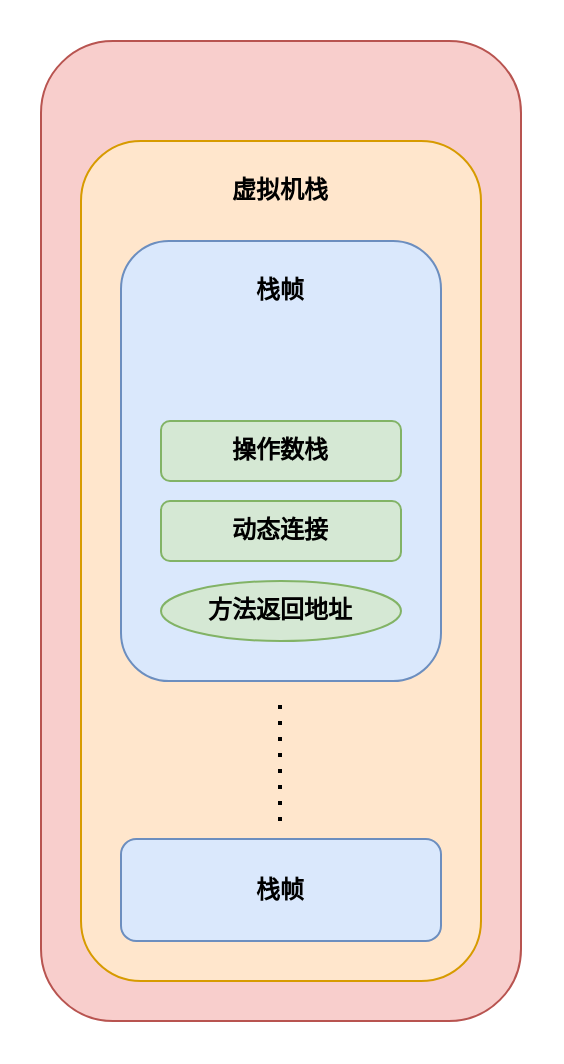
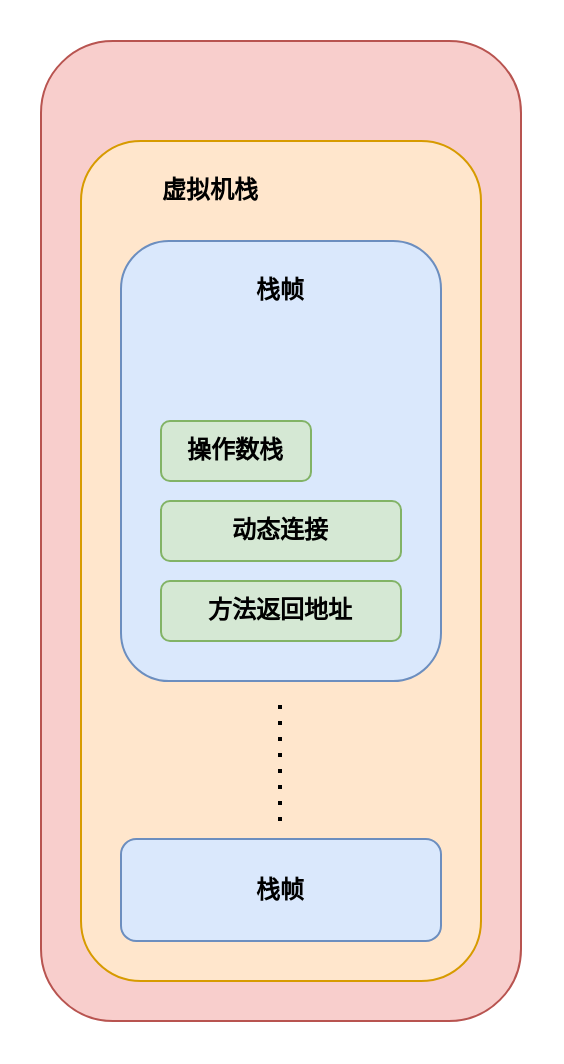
(281, 191) -> (211, 191)
(281, 451) -> (236, 451)
(281, 611) -> (281, 611)
